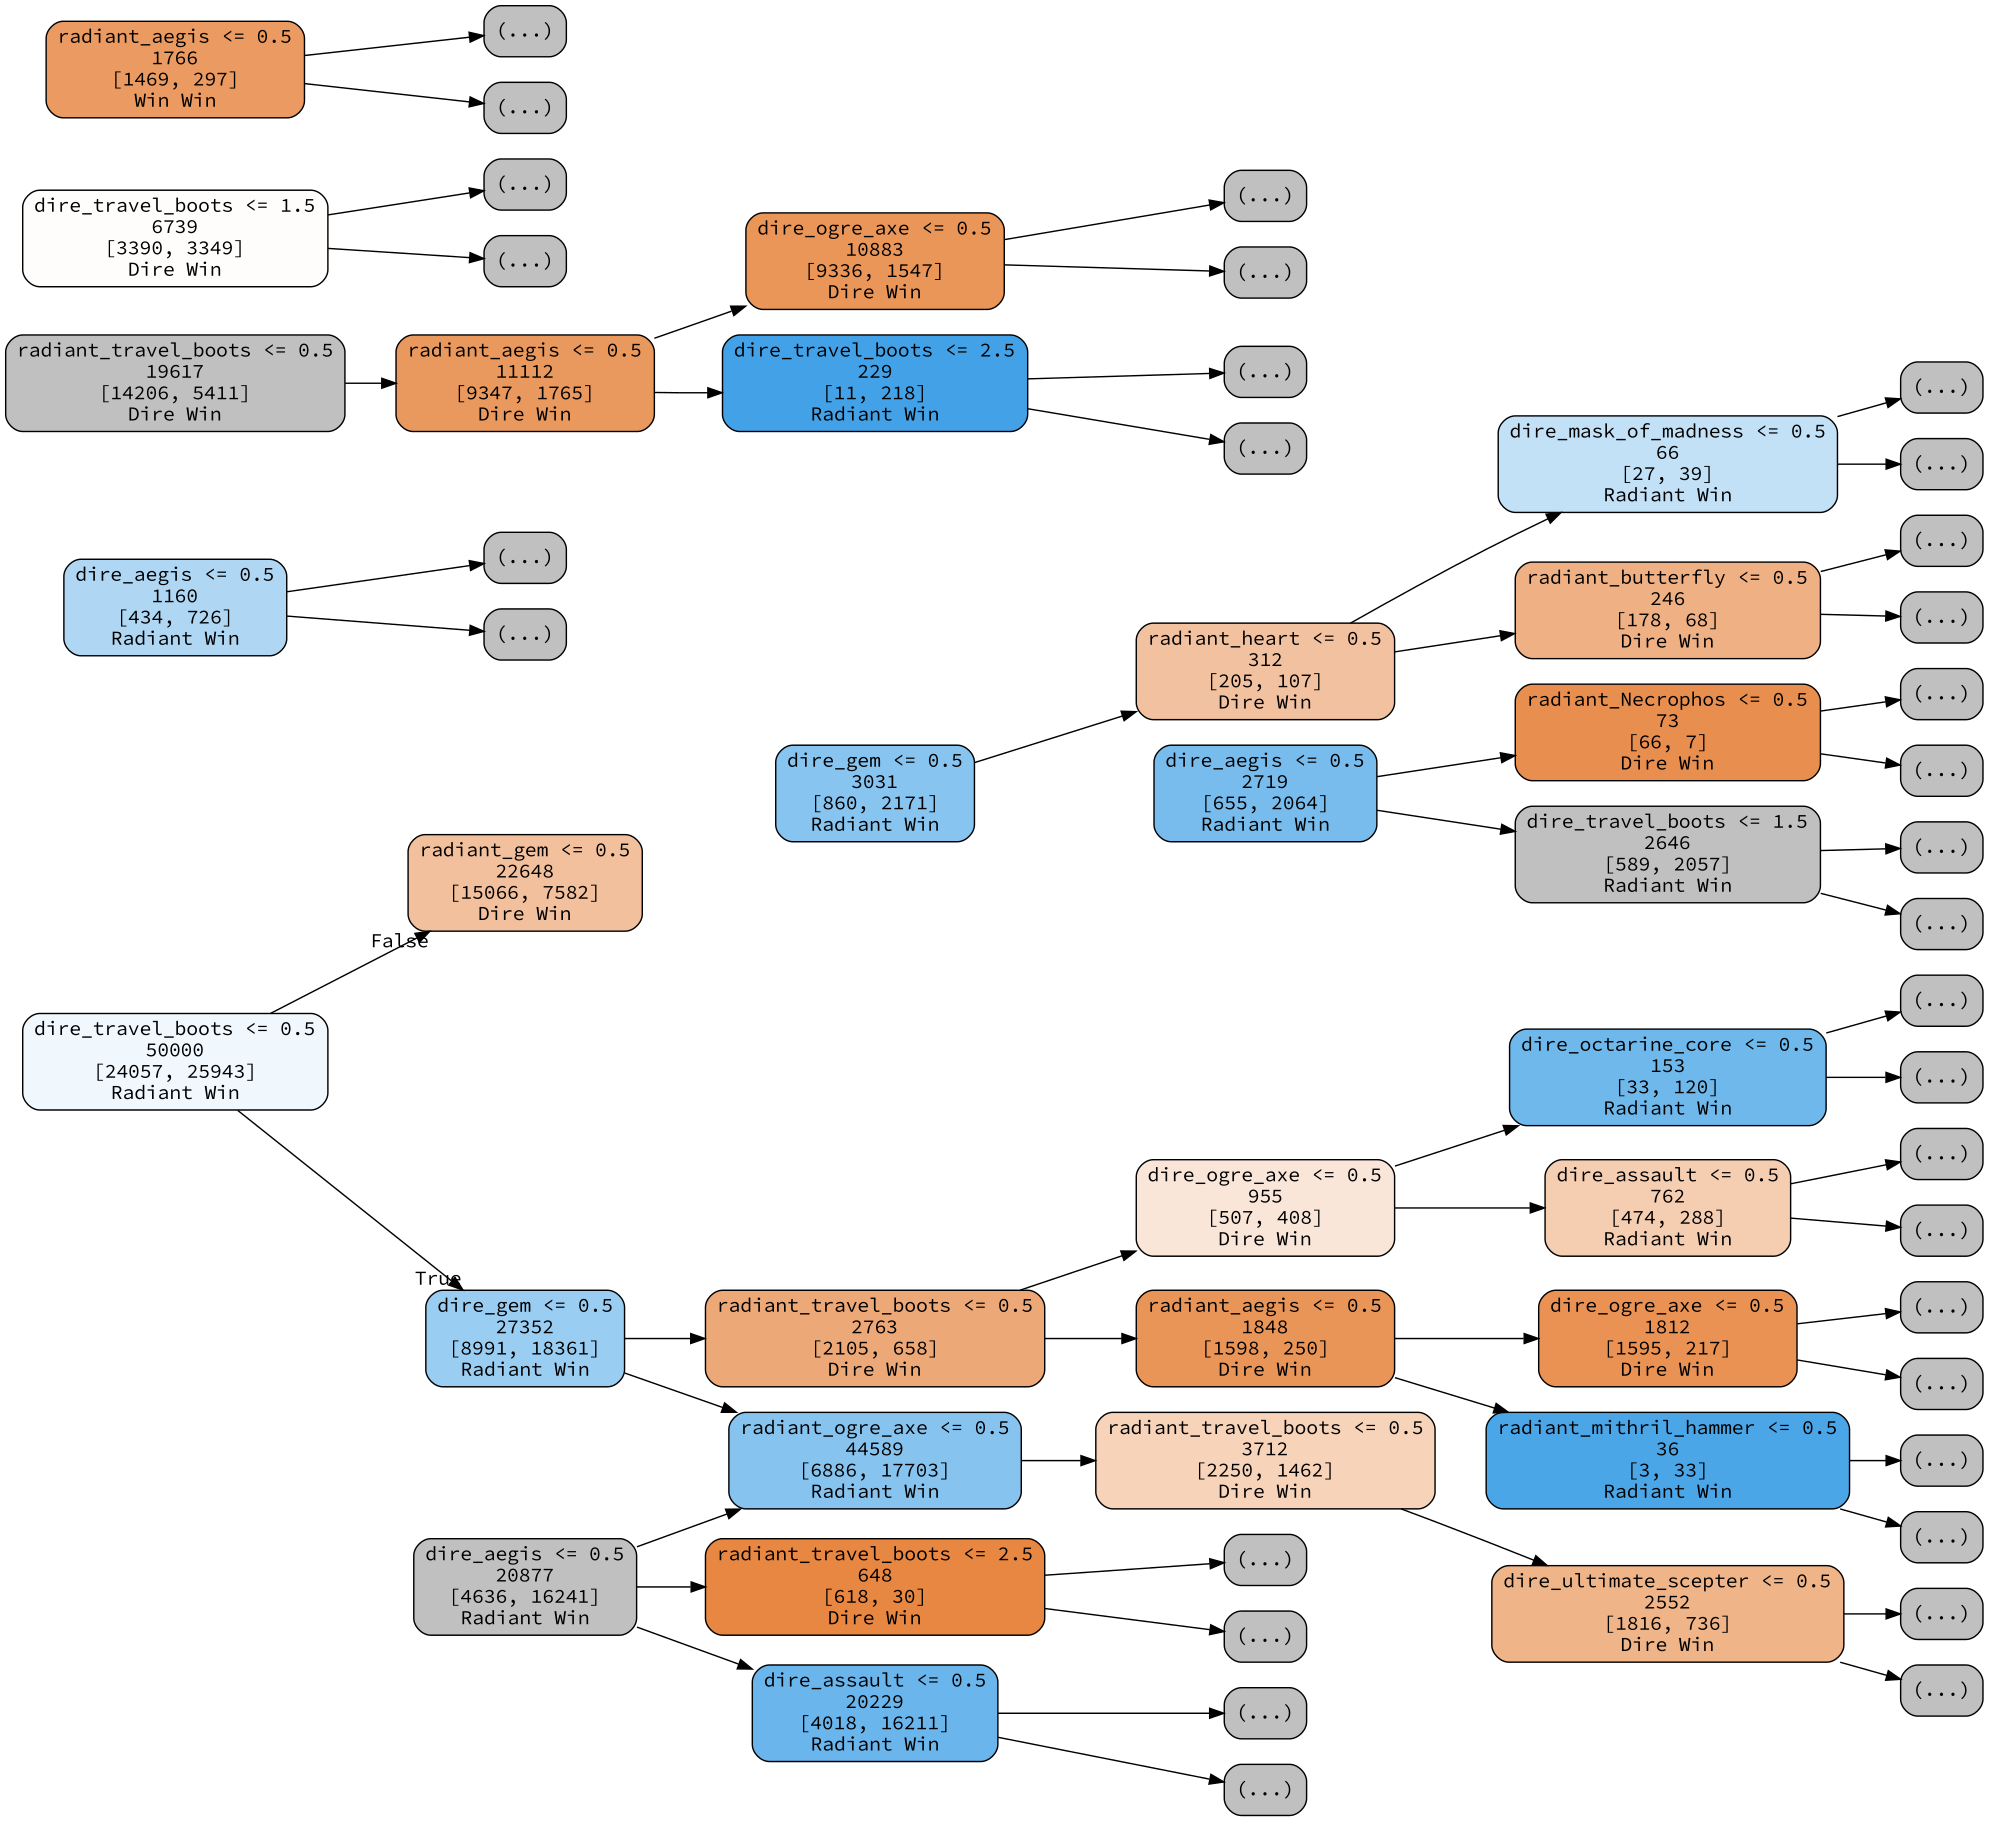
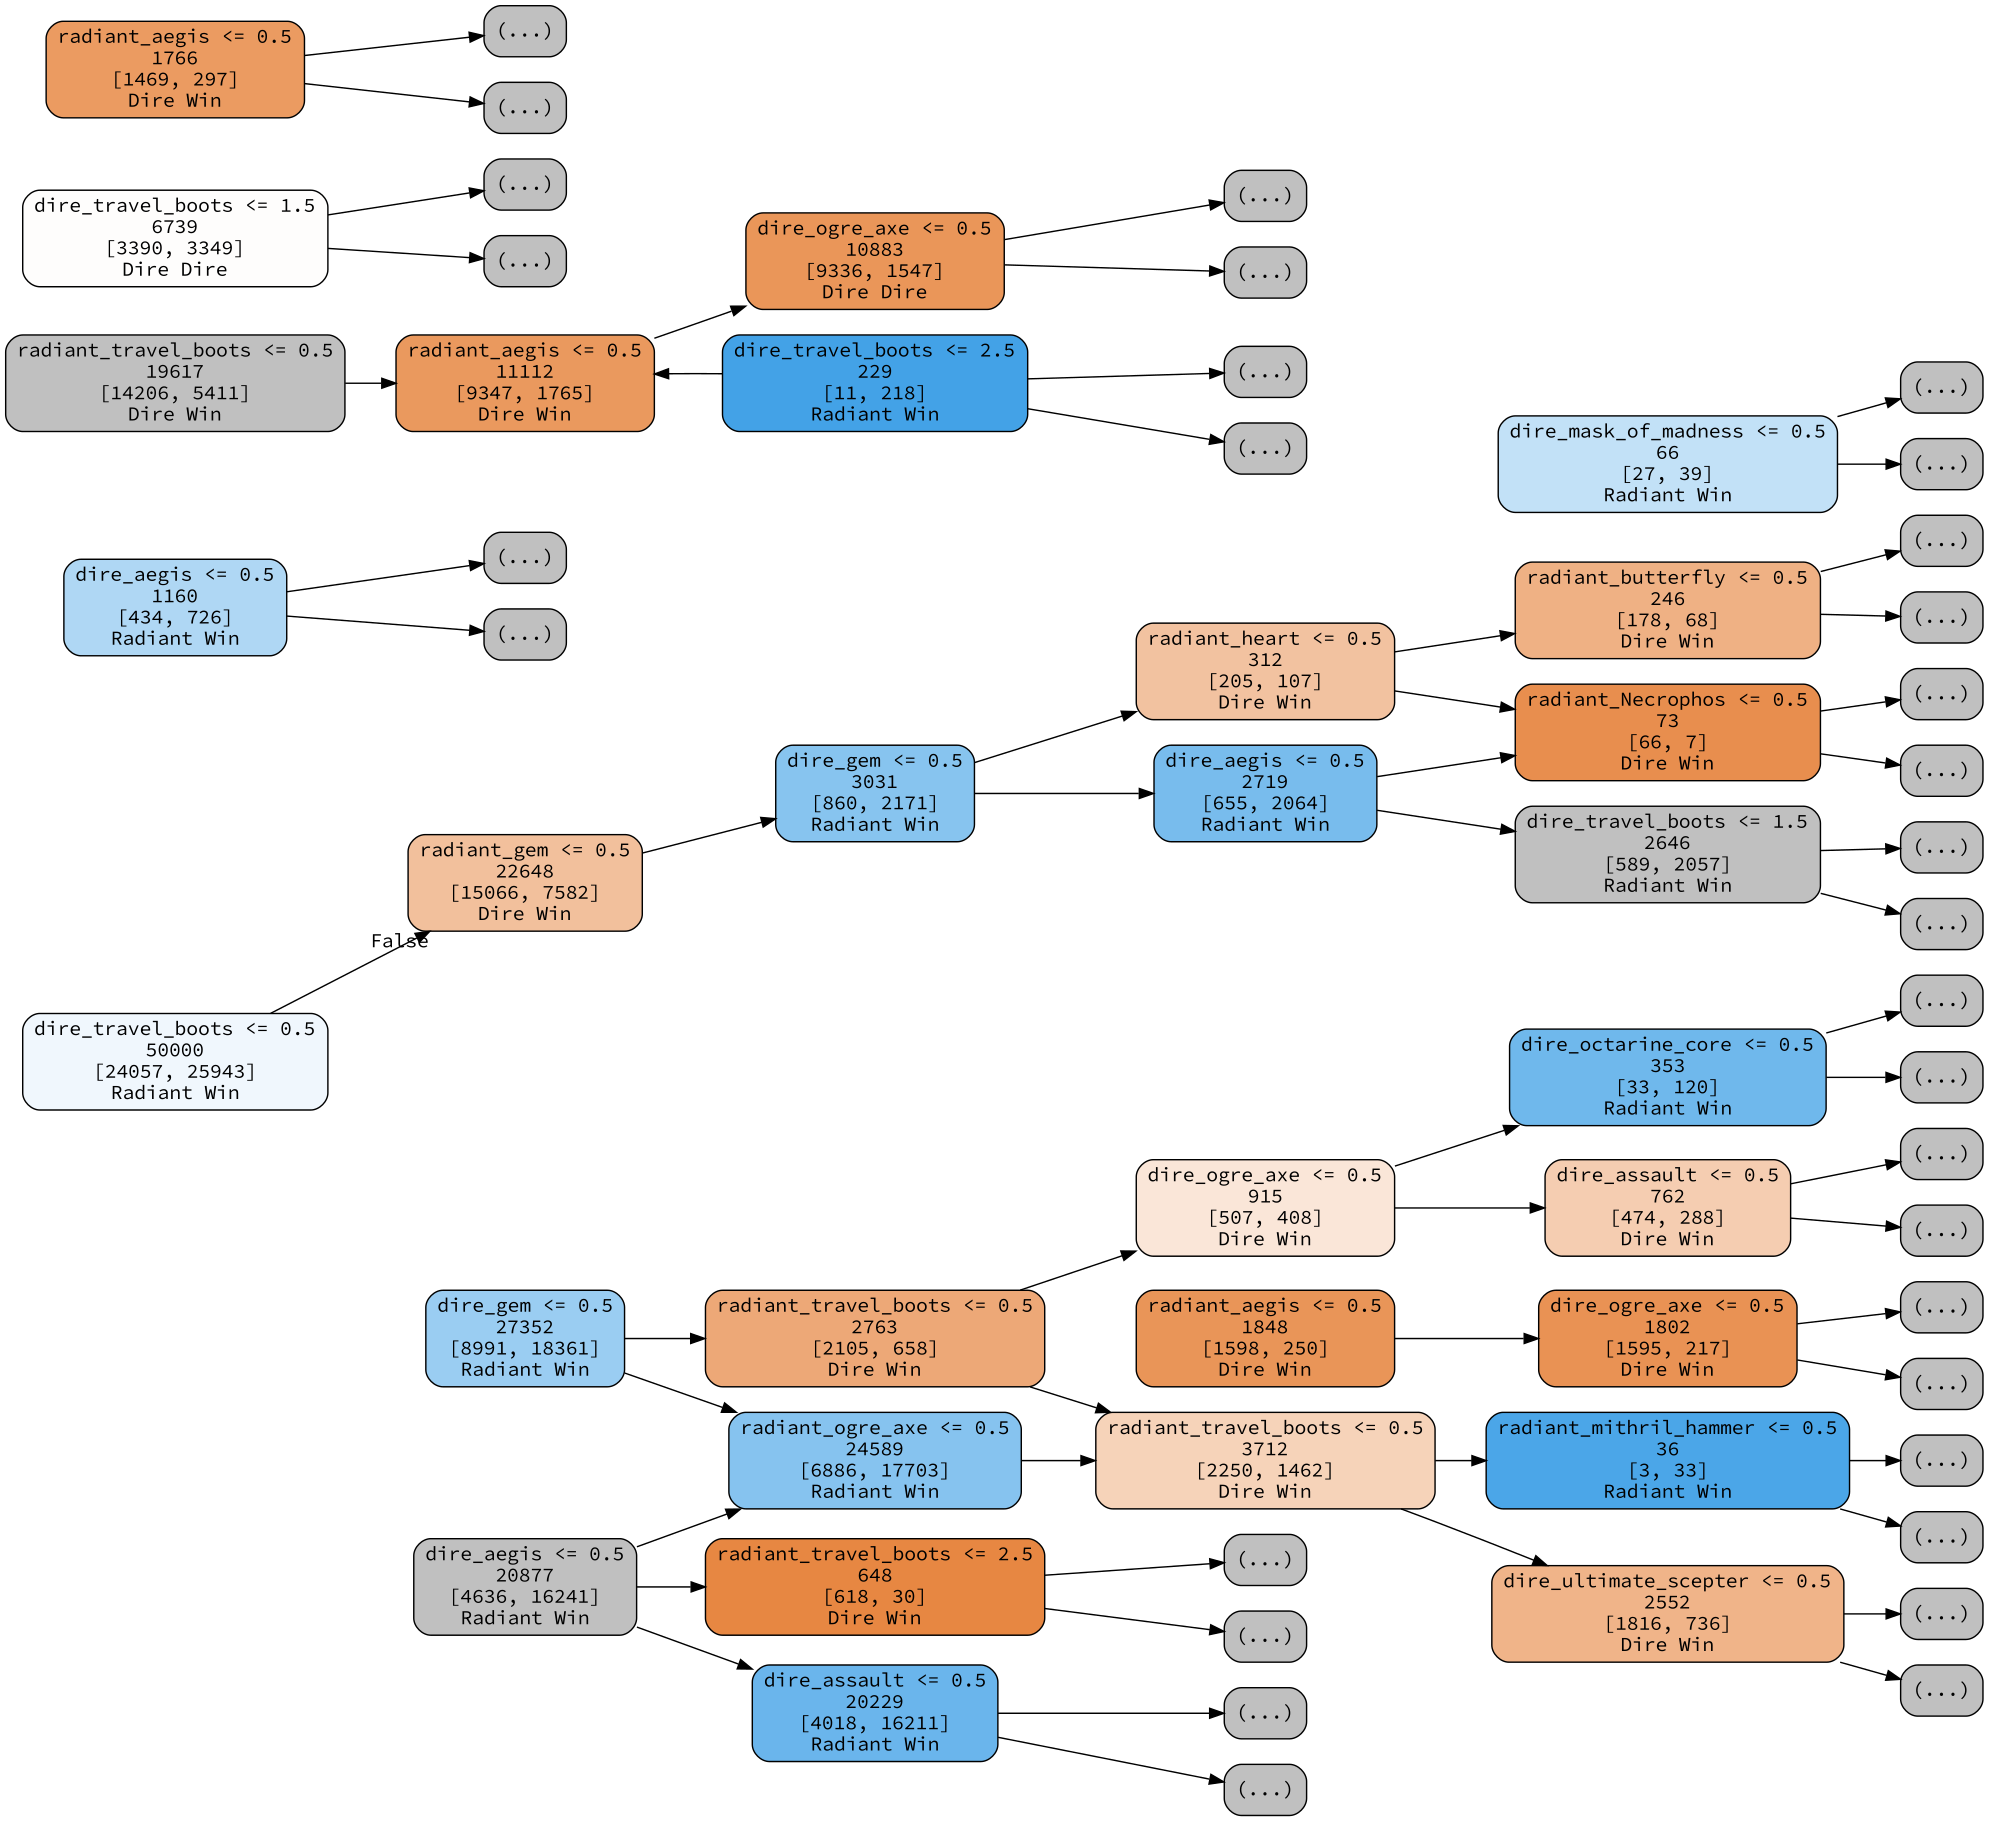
(175, 70) -> (175, 70)
(175, 238) -> (175, 238)
(875, 261) -> (875, 261)
(681, 393) -> (696, 374)
(1448, 569) -> (1448, 699)
none -> (1057, 793)
none -> (702, 838)
(1668, 1077) -> (1668, 1077)
(345, 1196) -> none
(1265, 1208) -> (1265, 1208)
(1668, 1208) -> (1668, 1208)
(1083, 1339) -> (1064, 1397)
(1668, 1339) -> (1668, 1339)
(1445, 1393) -> (1454, 1461)
(875, 1461) -> (875, 1461)
